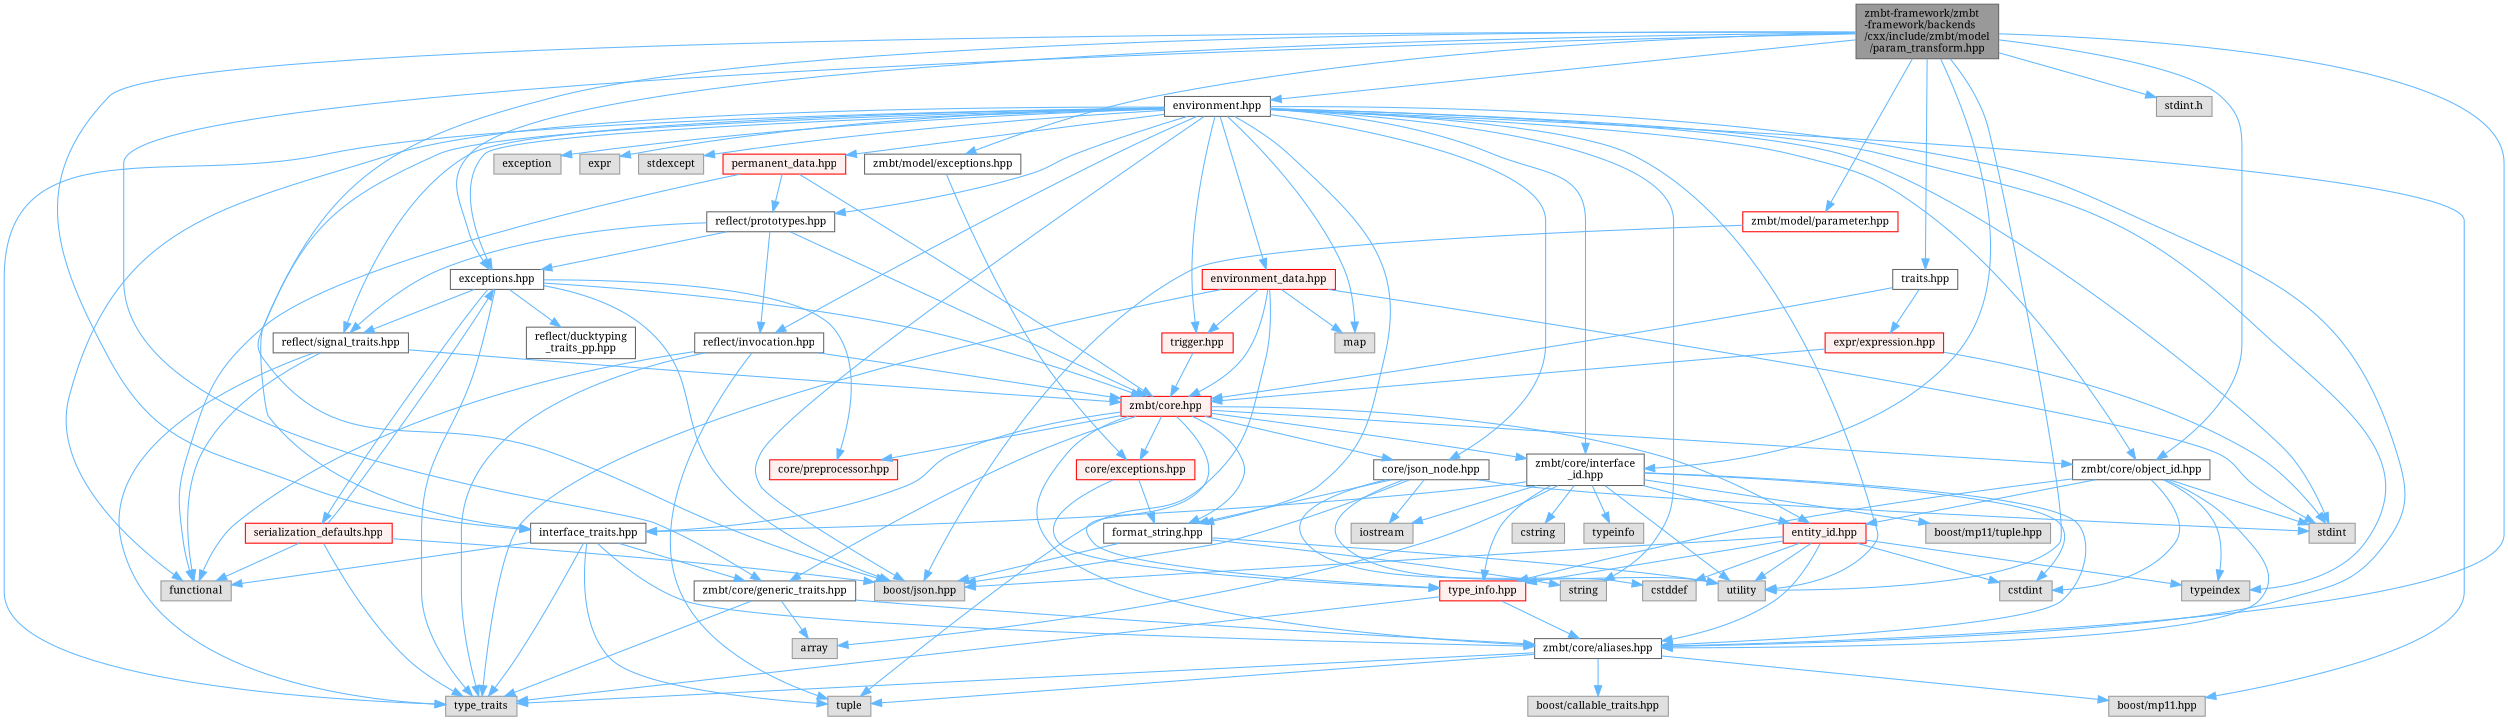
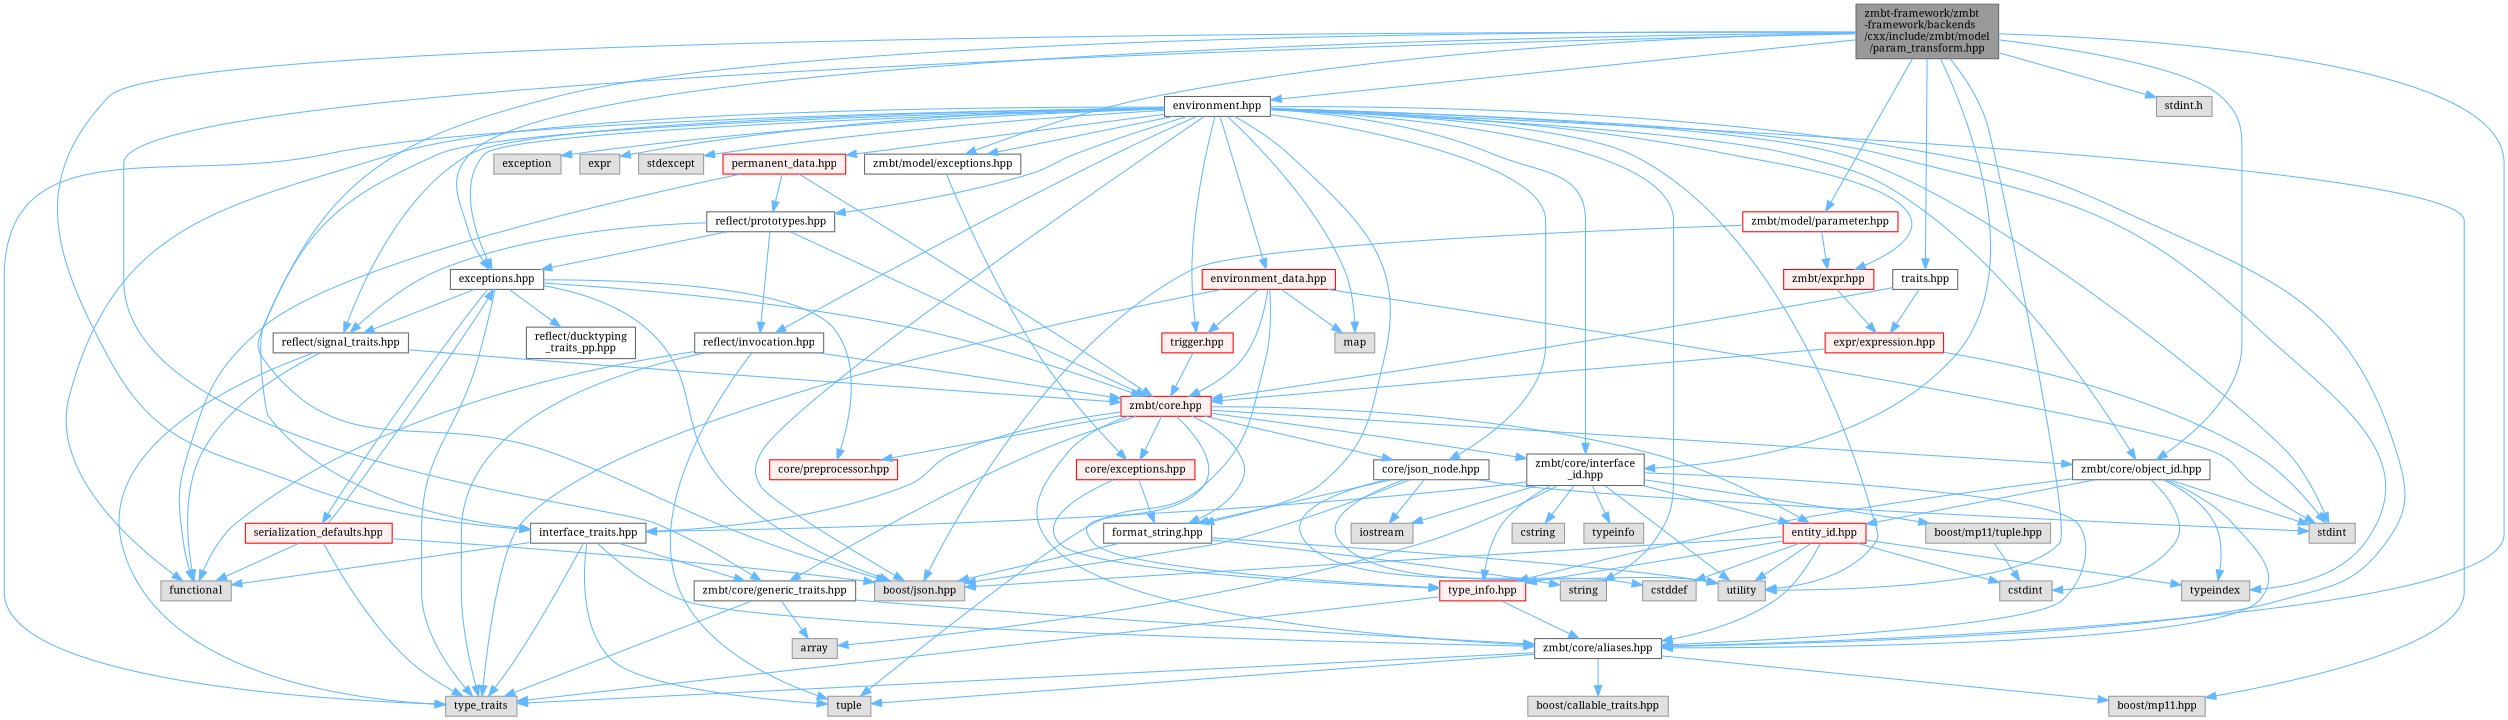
none -> (1085, 134)
none -> (1829, 279)
(1883, 488) -> (2001, 553)
